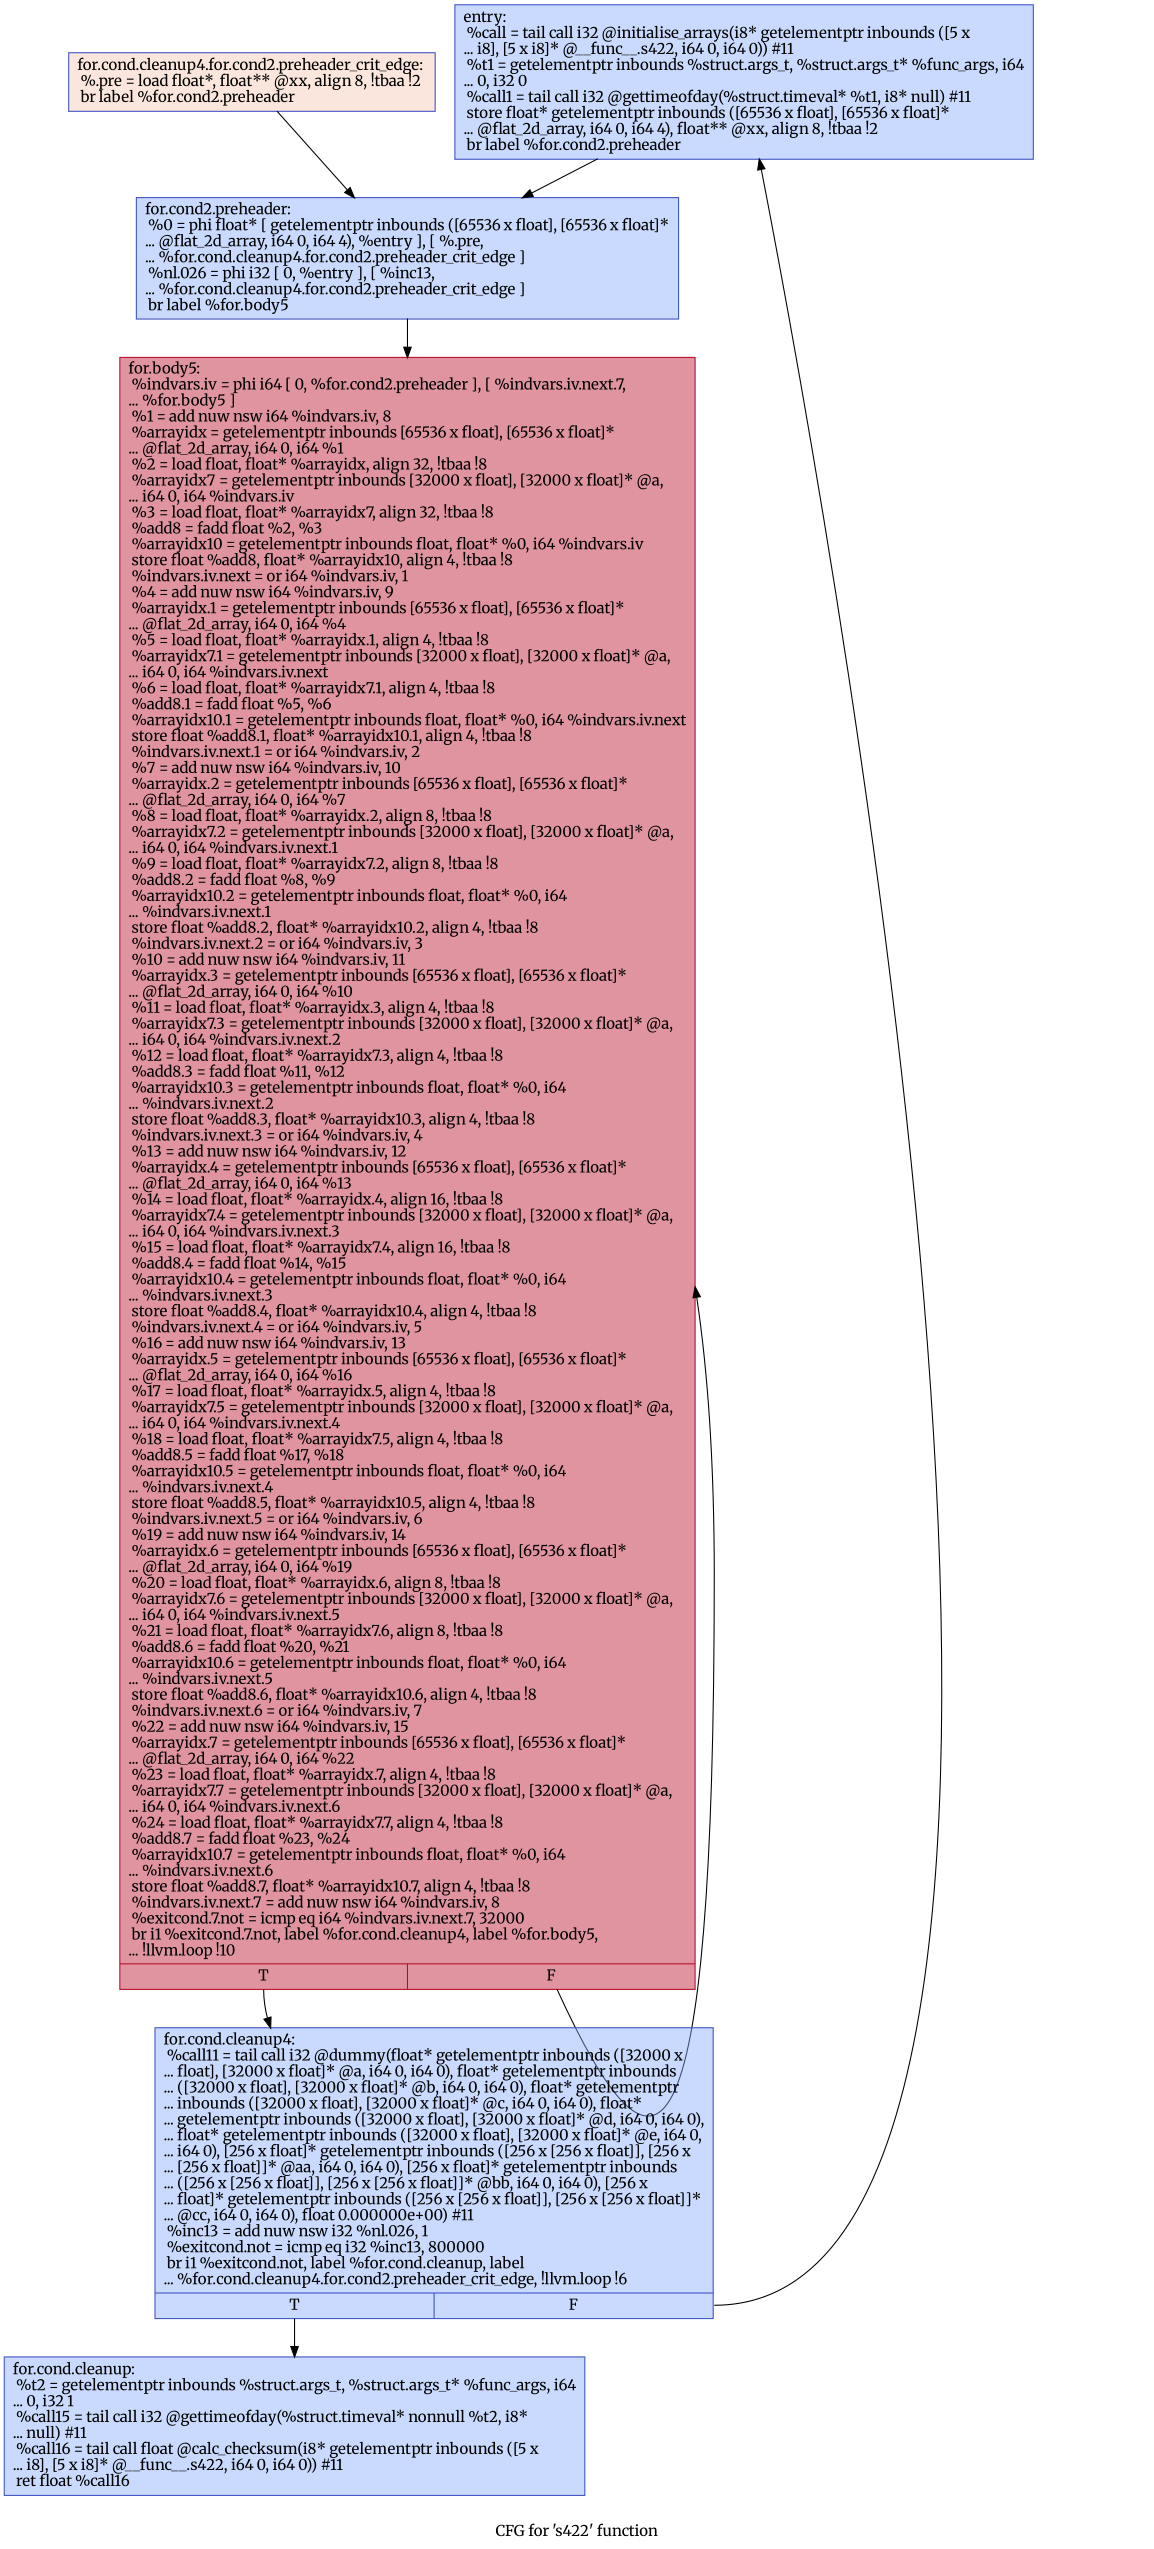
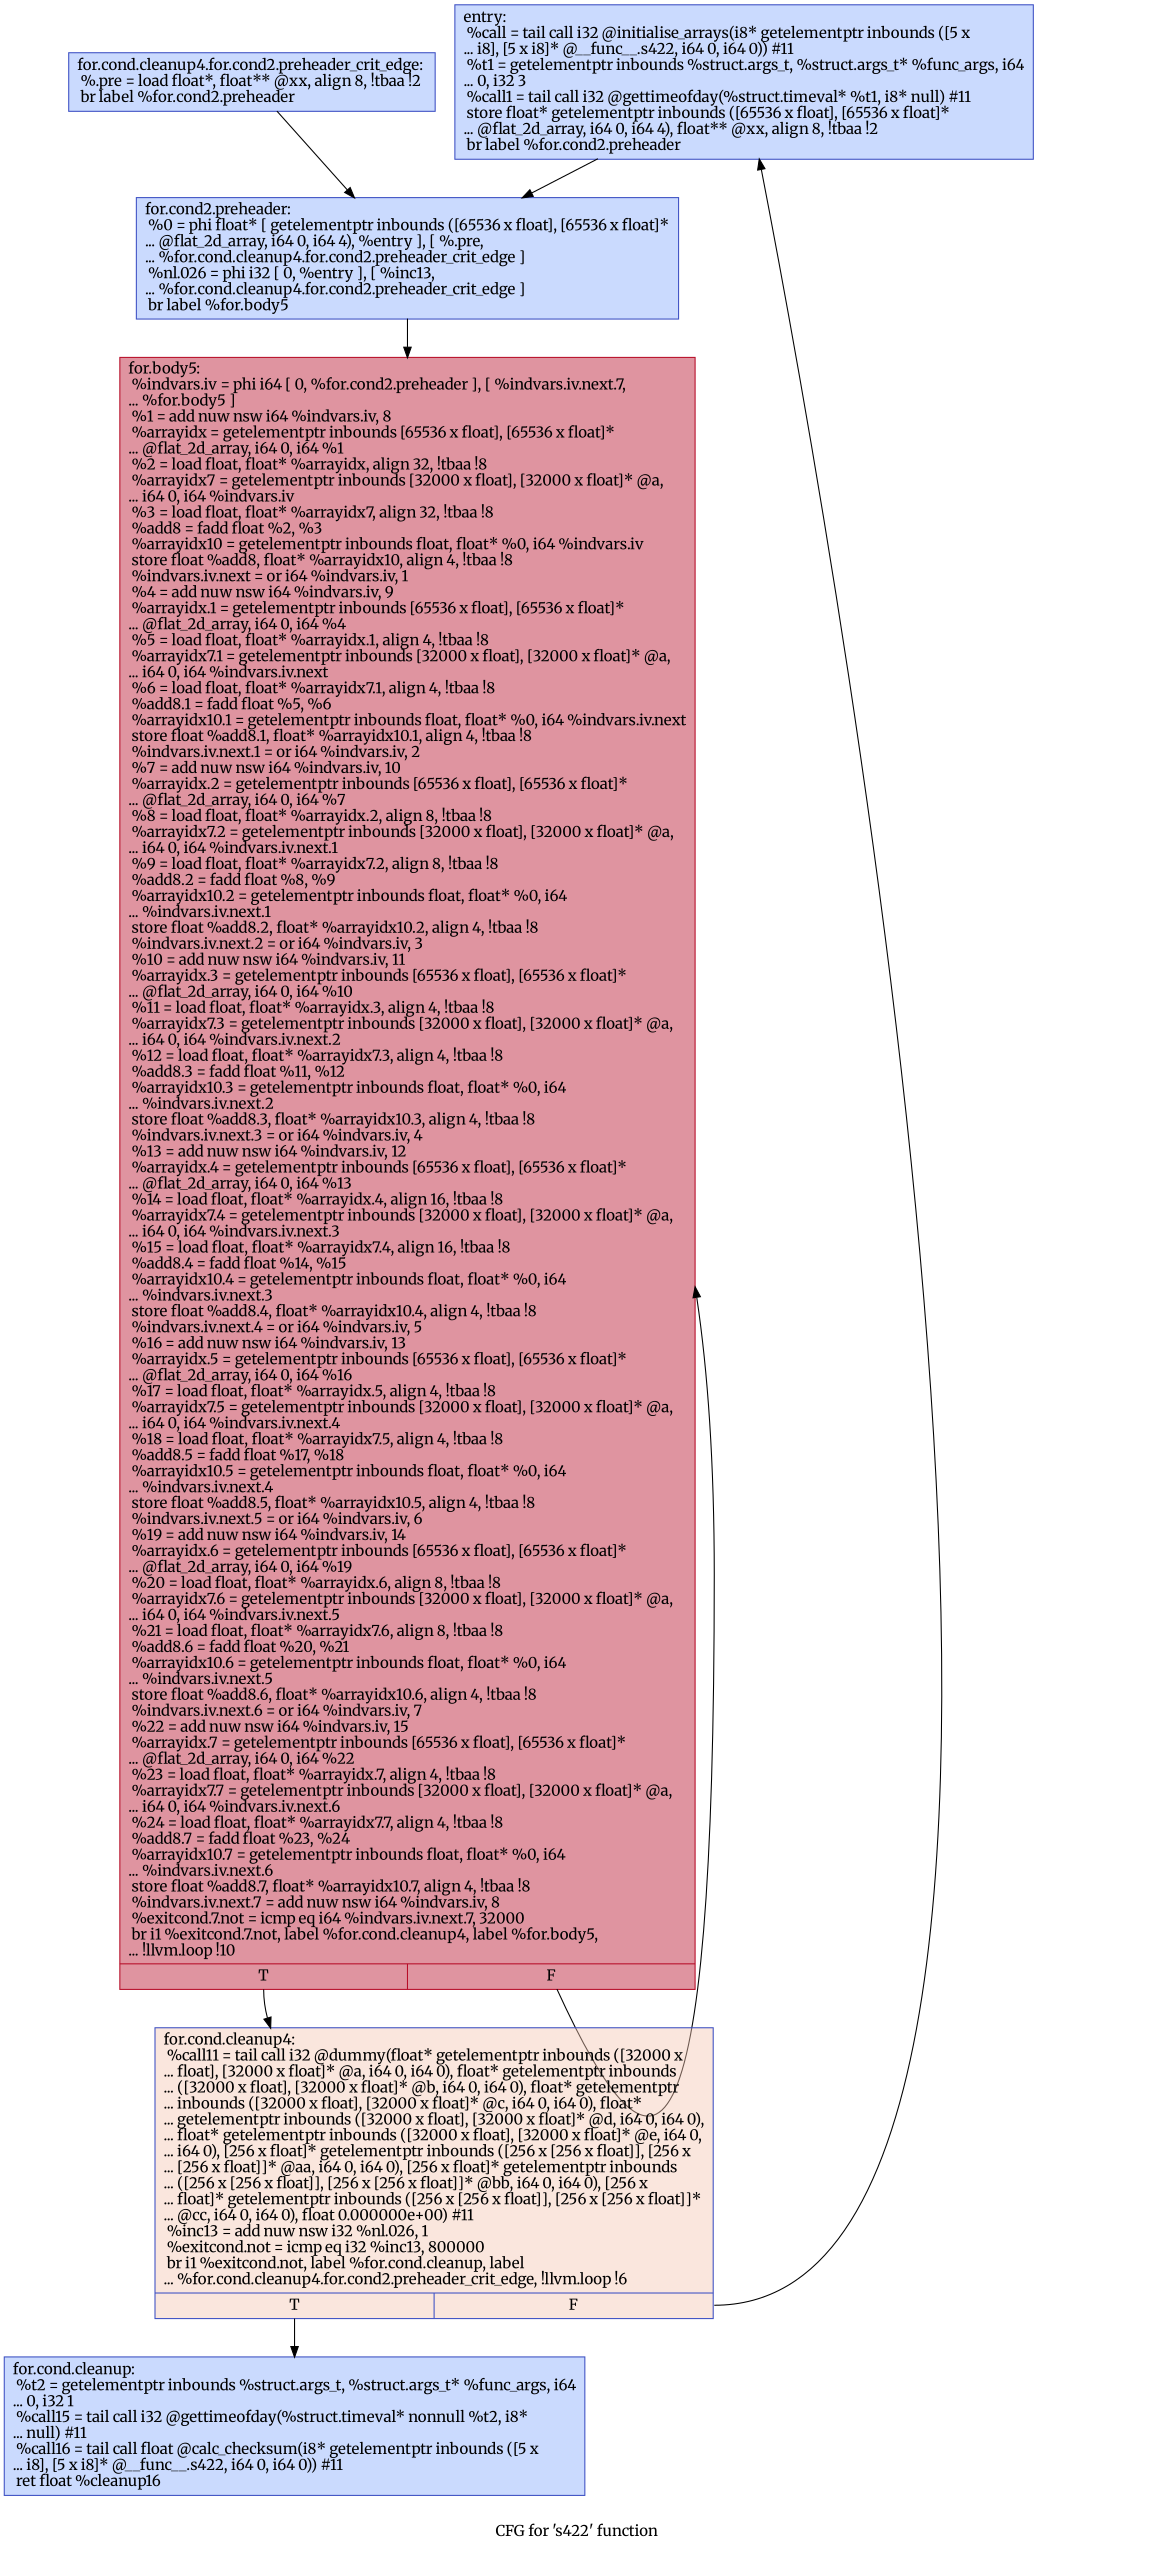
(496, 81) -> (495, 81)
(252, 82) -> (252, 82)
(434, 2173) -> (434, 2173)
(71, 2482) -> (87, 2482)
